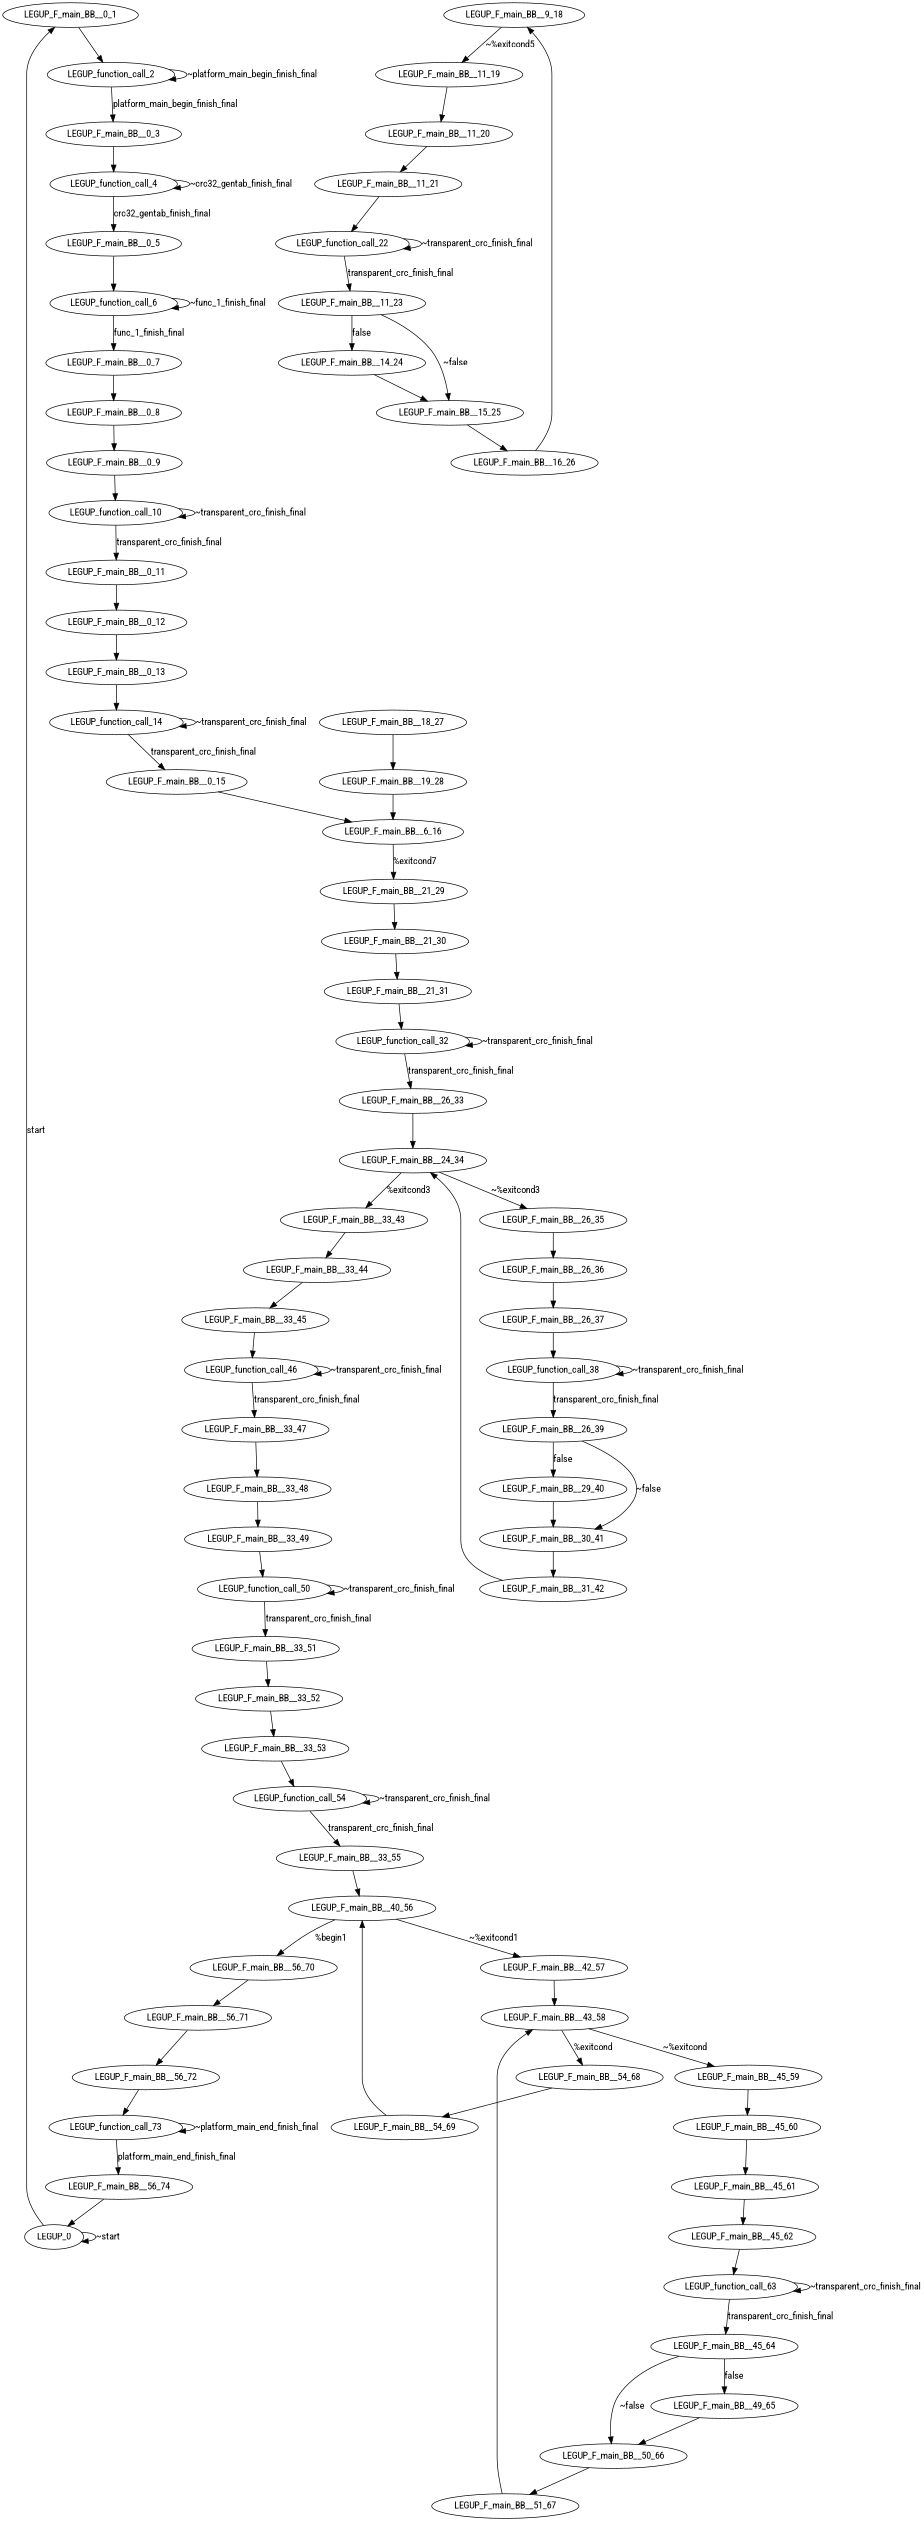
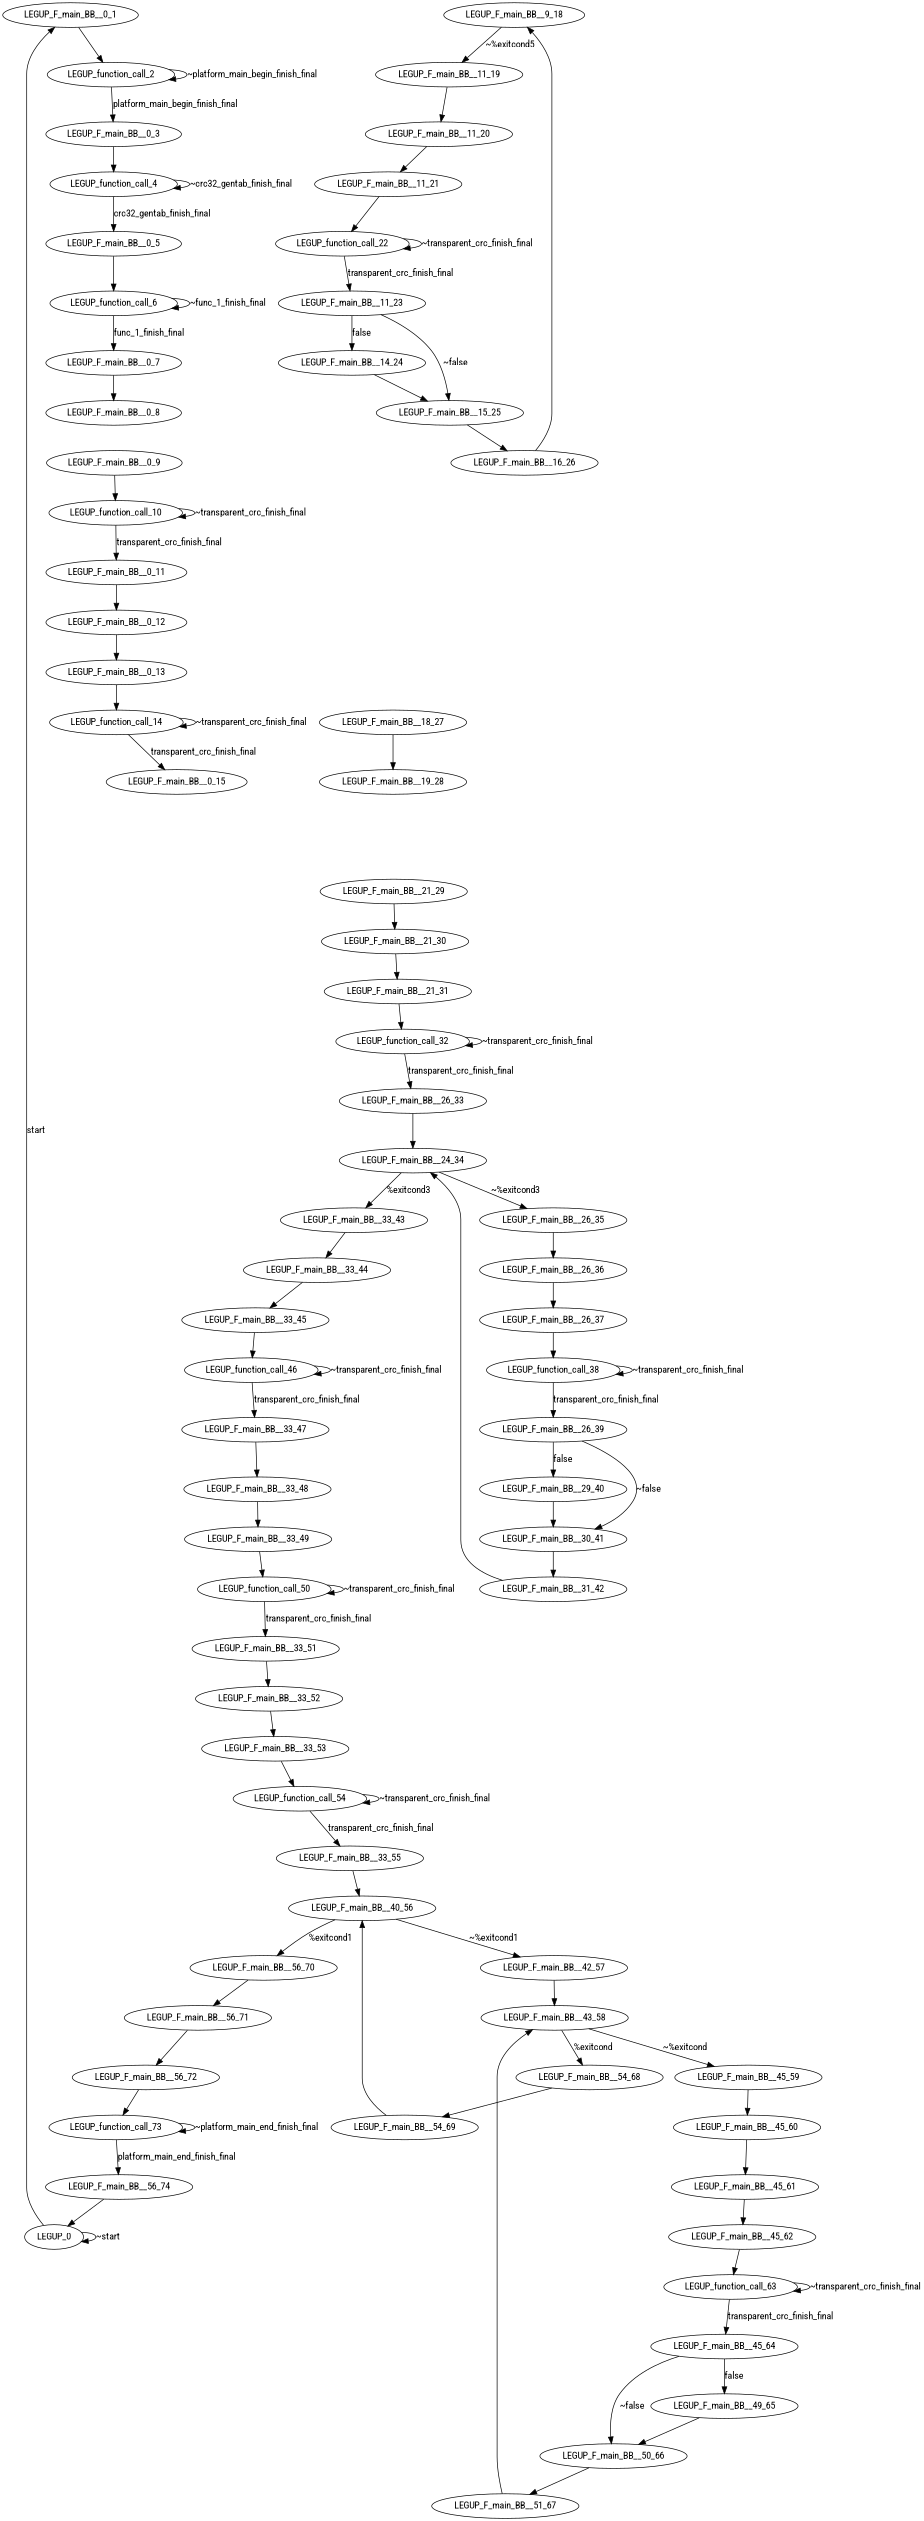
(114, 434) -> none
(393, 832) -> none
(331, 1938) -> (331, 1938)
